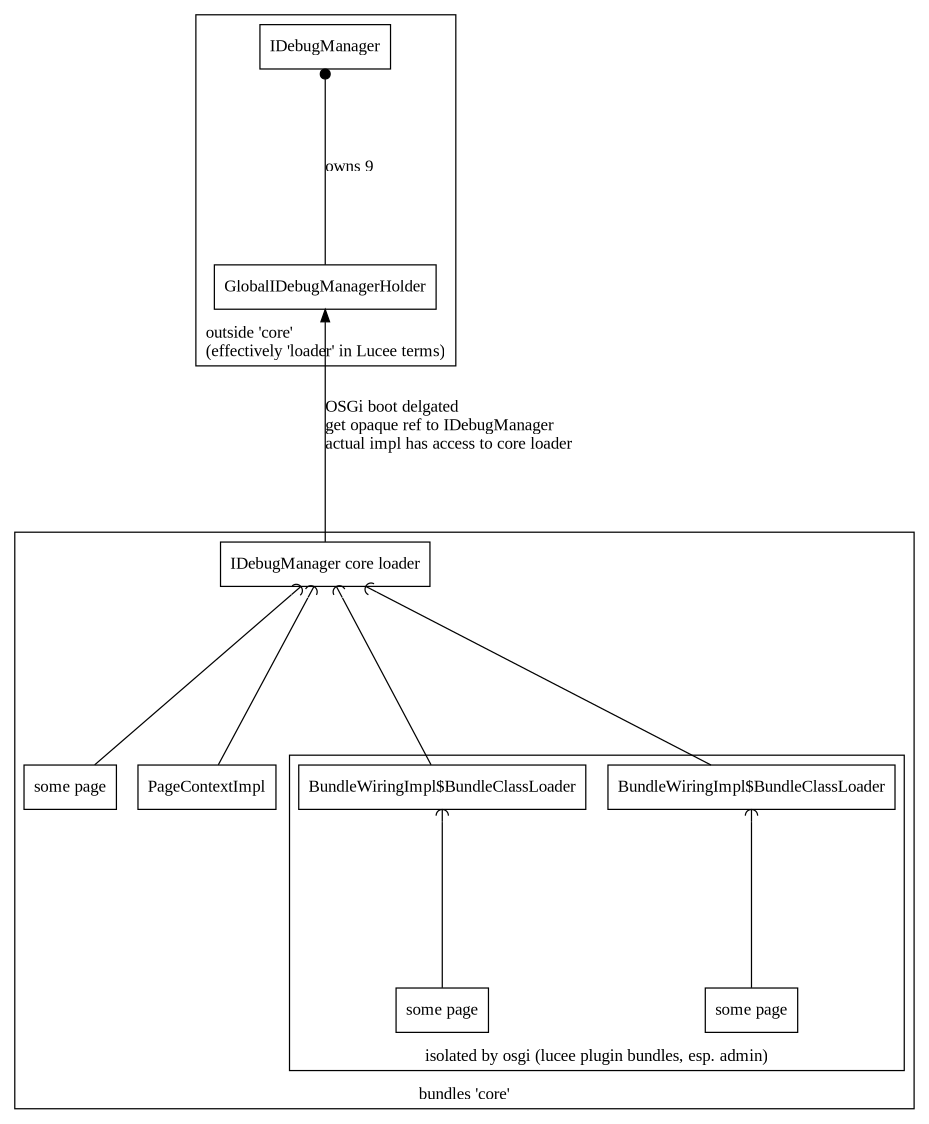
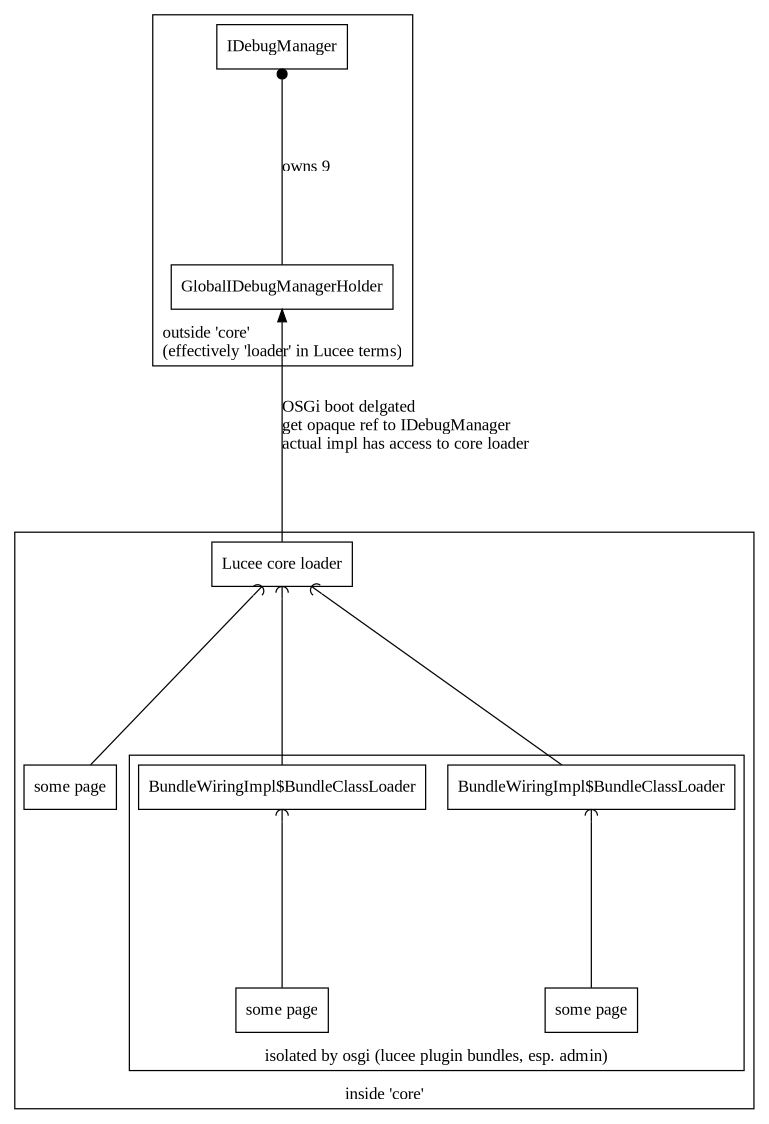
(325, 564) -> (282, 564)
(207, 787) -> none
(464, 1095) -> (384, 1095)
